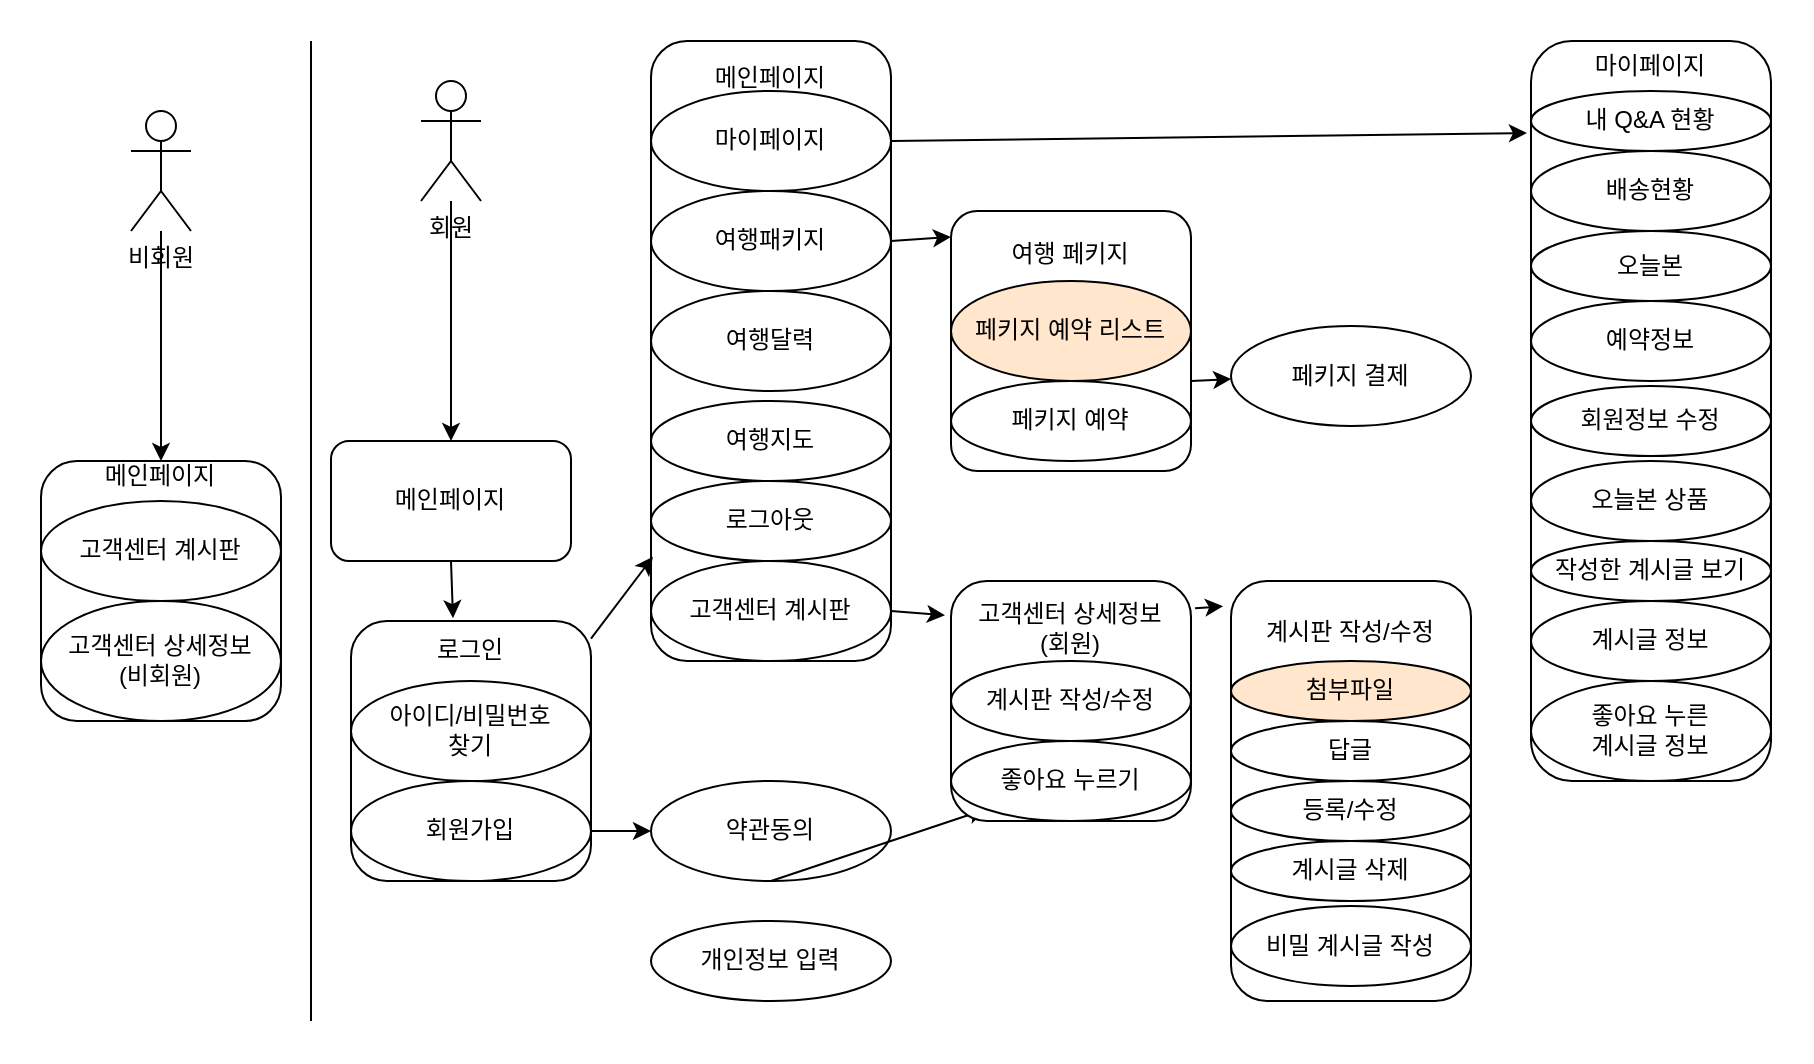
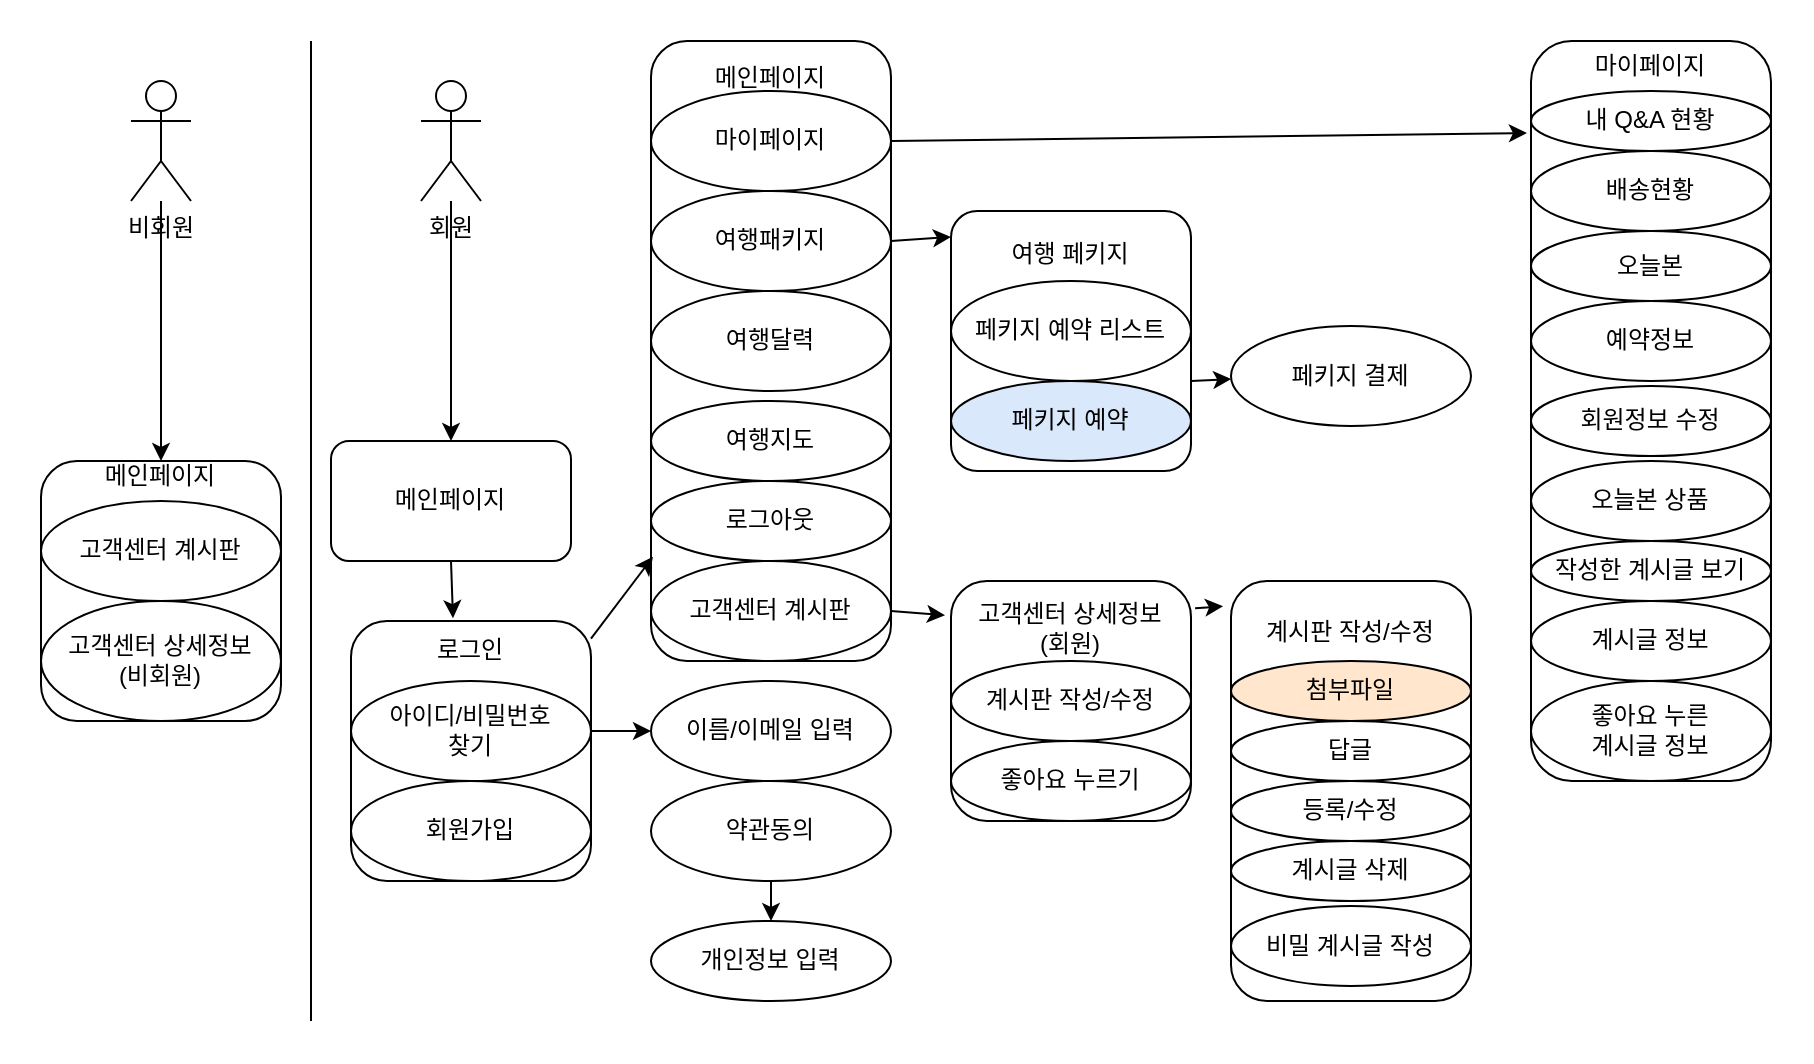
(161, 171) -> (161, 141)
(1071, 331) -> (1071, 331)
(1071, 421) -> (1071, 421)
none -> (614, 731)
none -> (771, 731)
(614, 831) -> (591, 831)
(870, 848) -> (771, 894)
